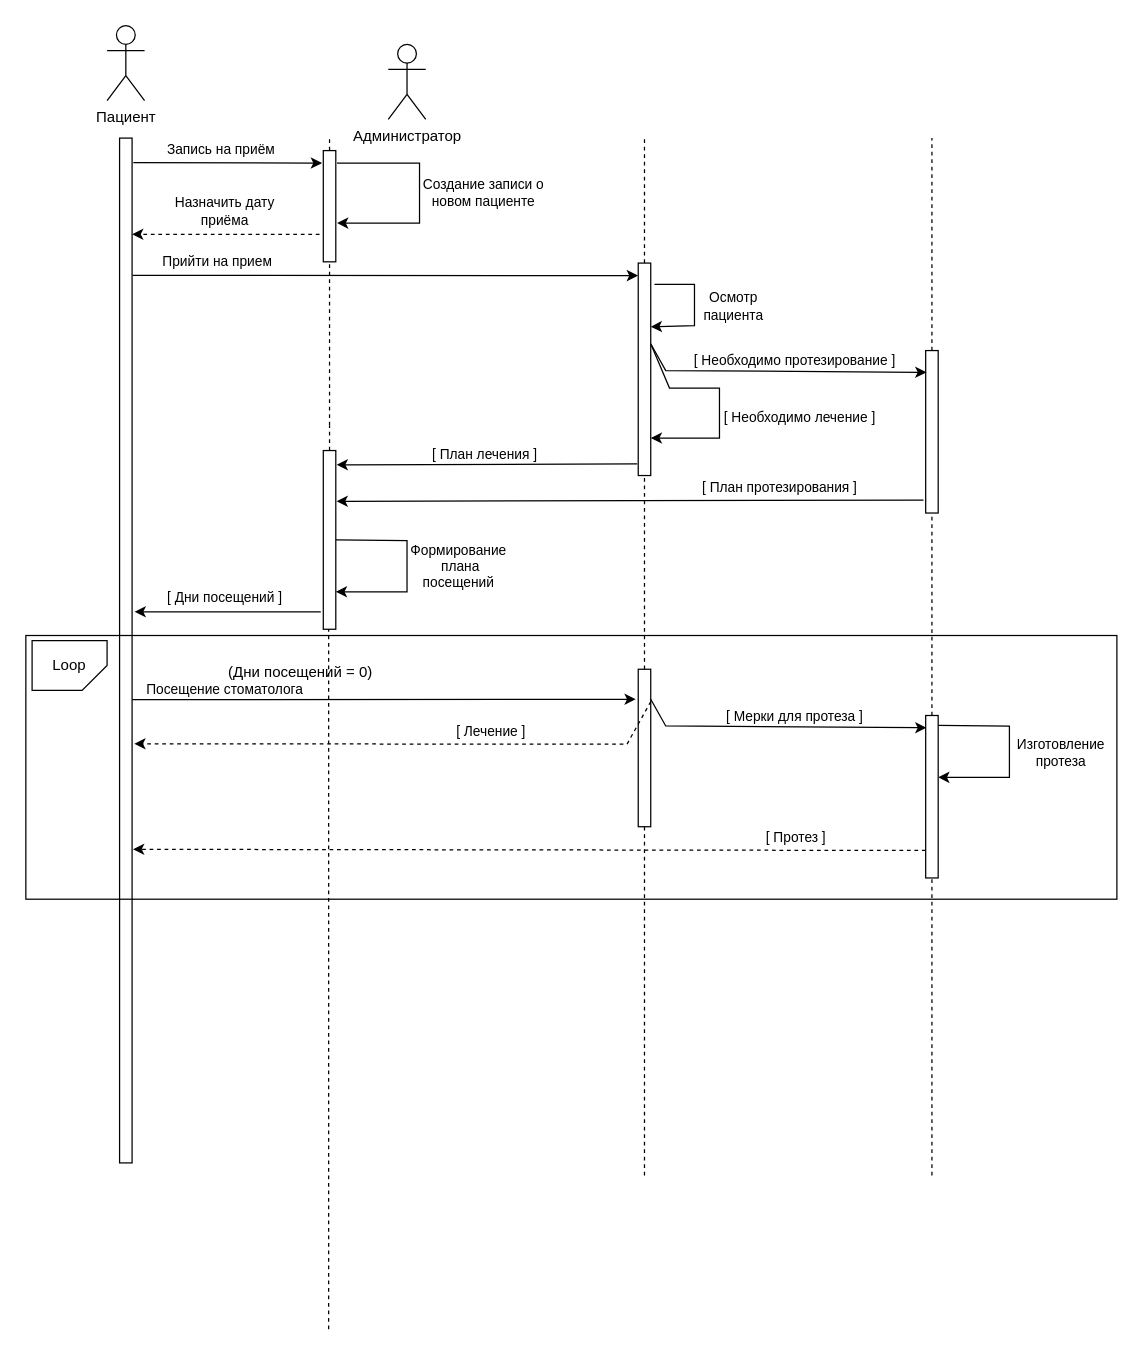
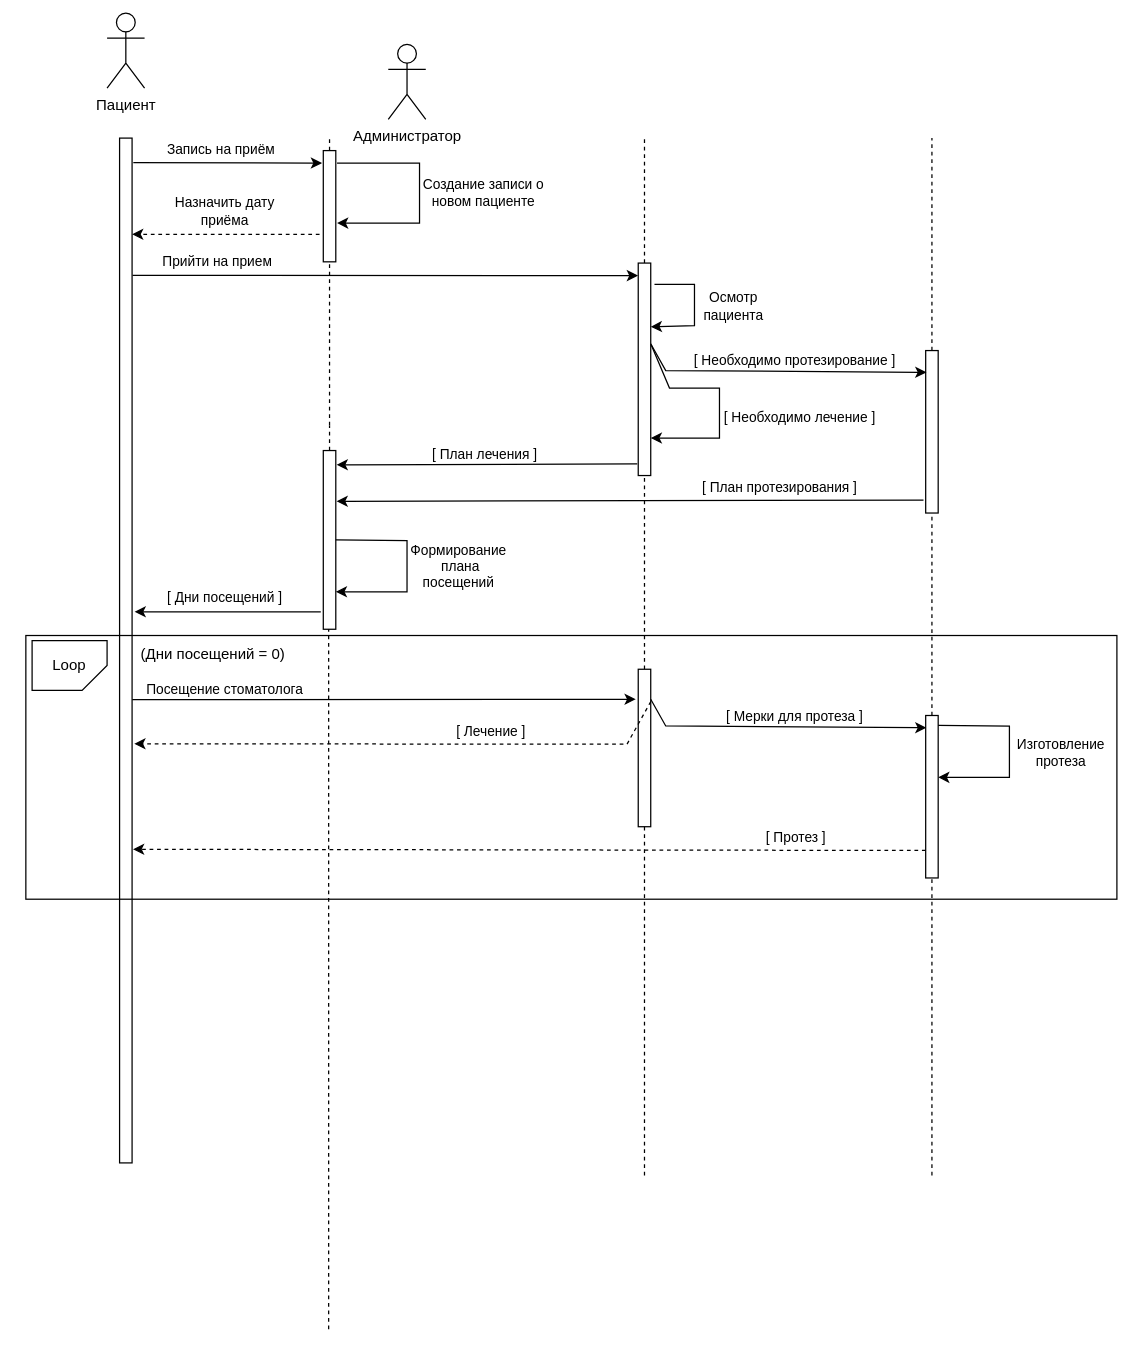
(126, 63) -> (126, 51)
(301, 673) -> (213, 654)
